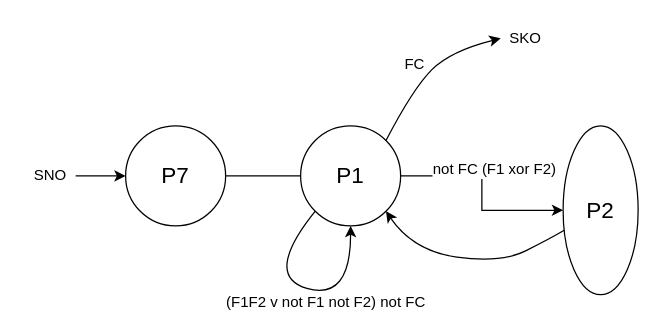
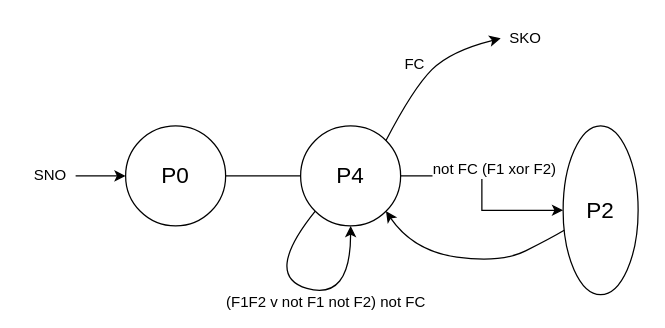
(176, 176) -> (176, 176)
(351, 176) -> (351, 176)
